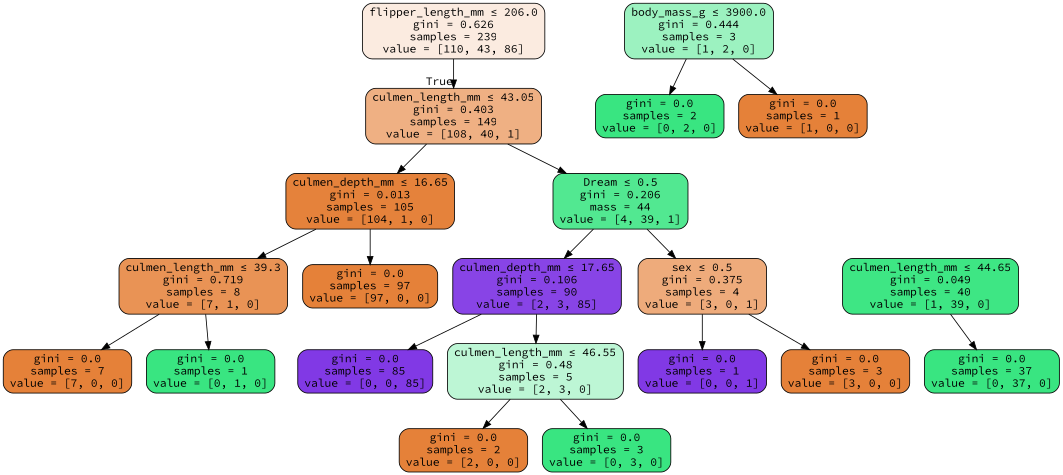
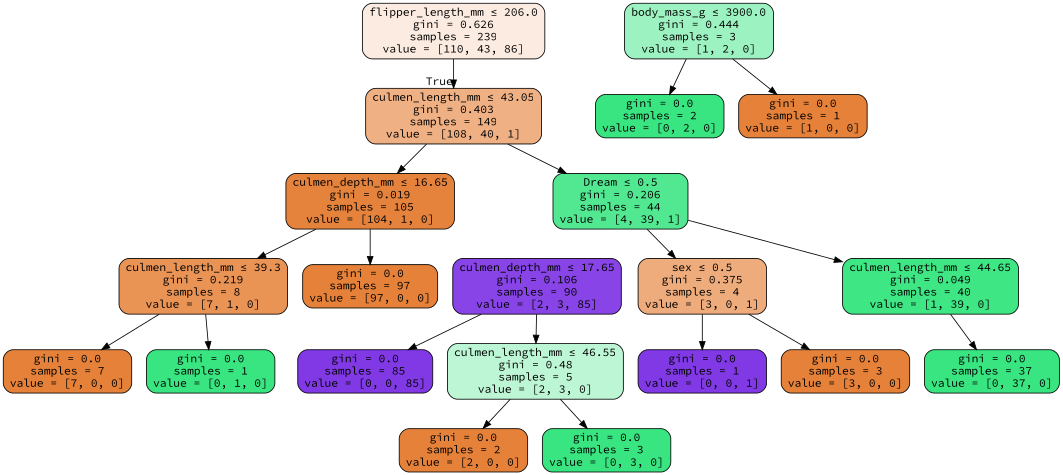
(370, 195) -> (370, 195)
(620, 207) -> (620, 207)
(582, 241) -> (761, 240)
(203, 280) -> (203, 280)
